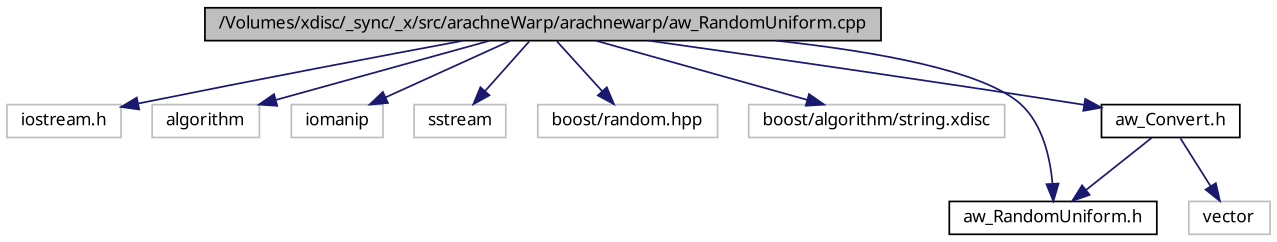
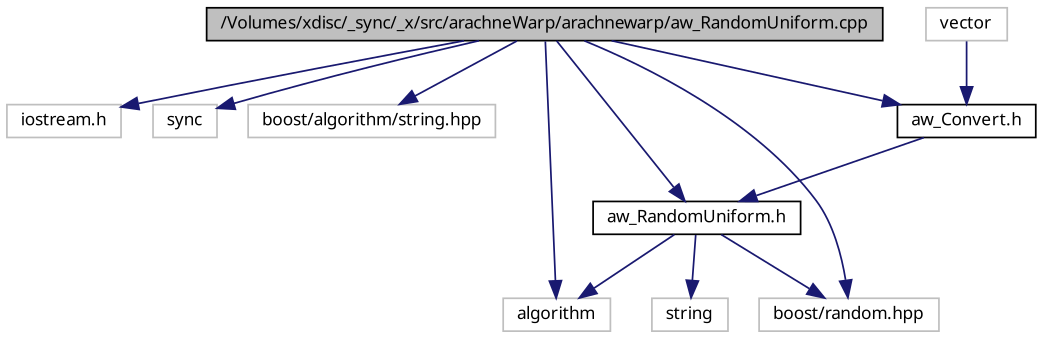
(337, 121) -> none
(460, 121) -> (185, 121)
(877, 121) -> (372, 121)
(1196, 162) -> (967, 64)
none -> (634, 261)
none -> (765, 262)
none -> (690, 315)
